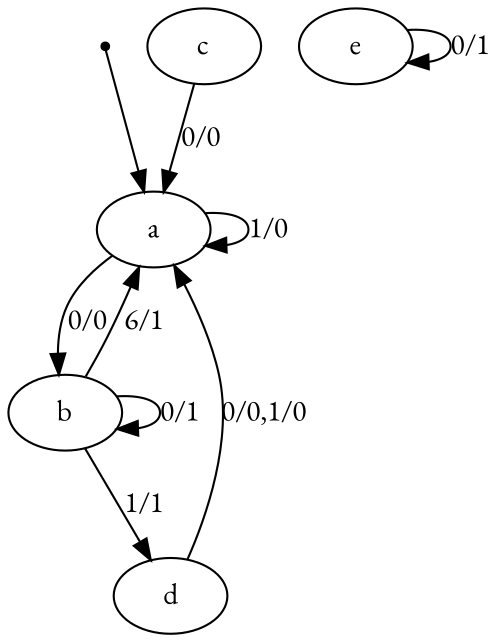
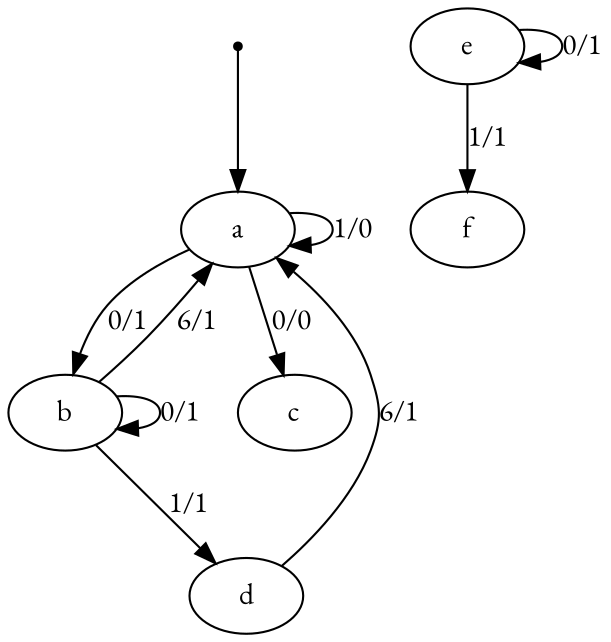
(182, 128) -> (263, 311)
none -> (467, 230)
(87, 321) -> (127, 321)
(264, 413) -> (399, 413)
